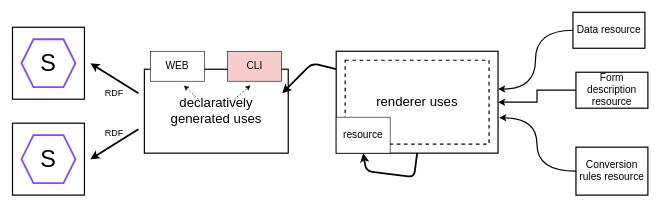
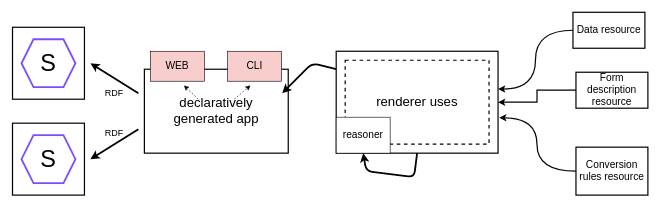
(177, 66) -> (177, 66)
(216, 111) -> (216, 111)
(363, 135) -> (363, 135)
